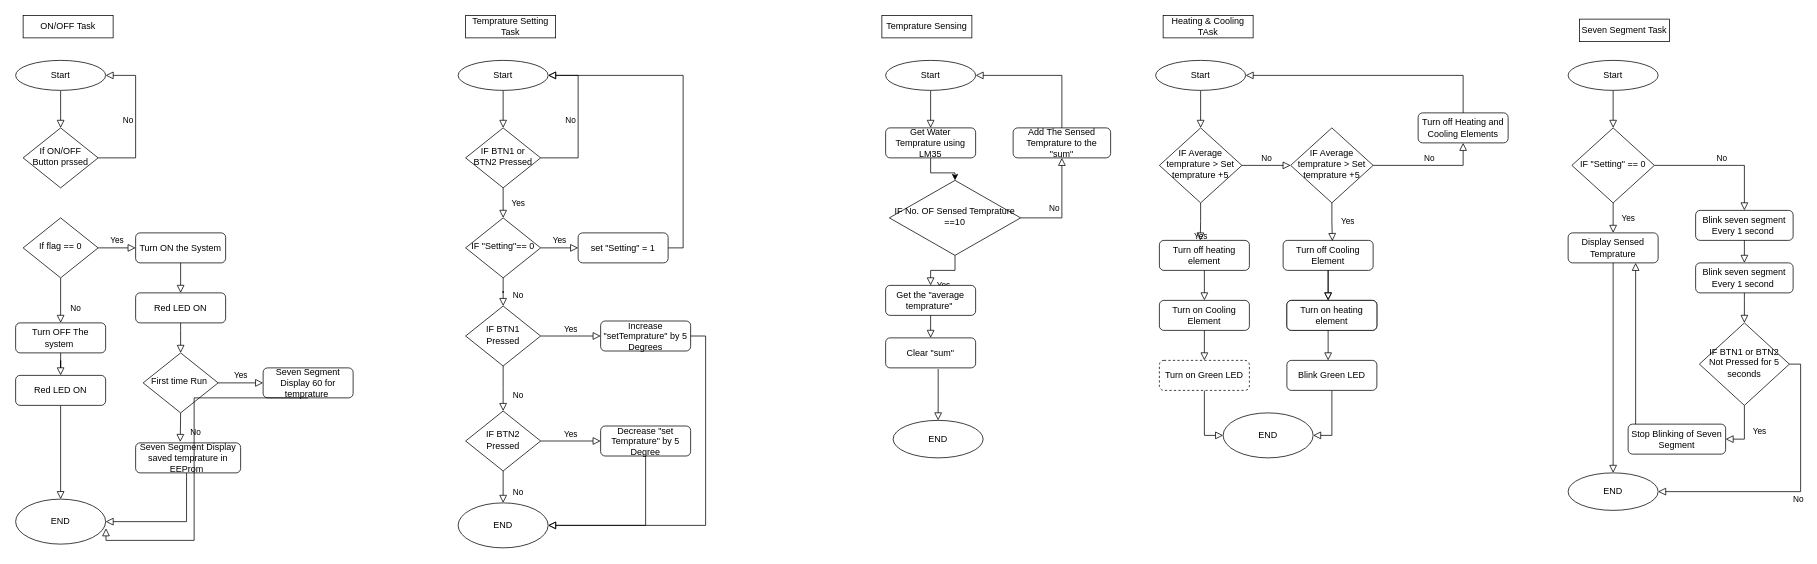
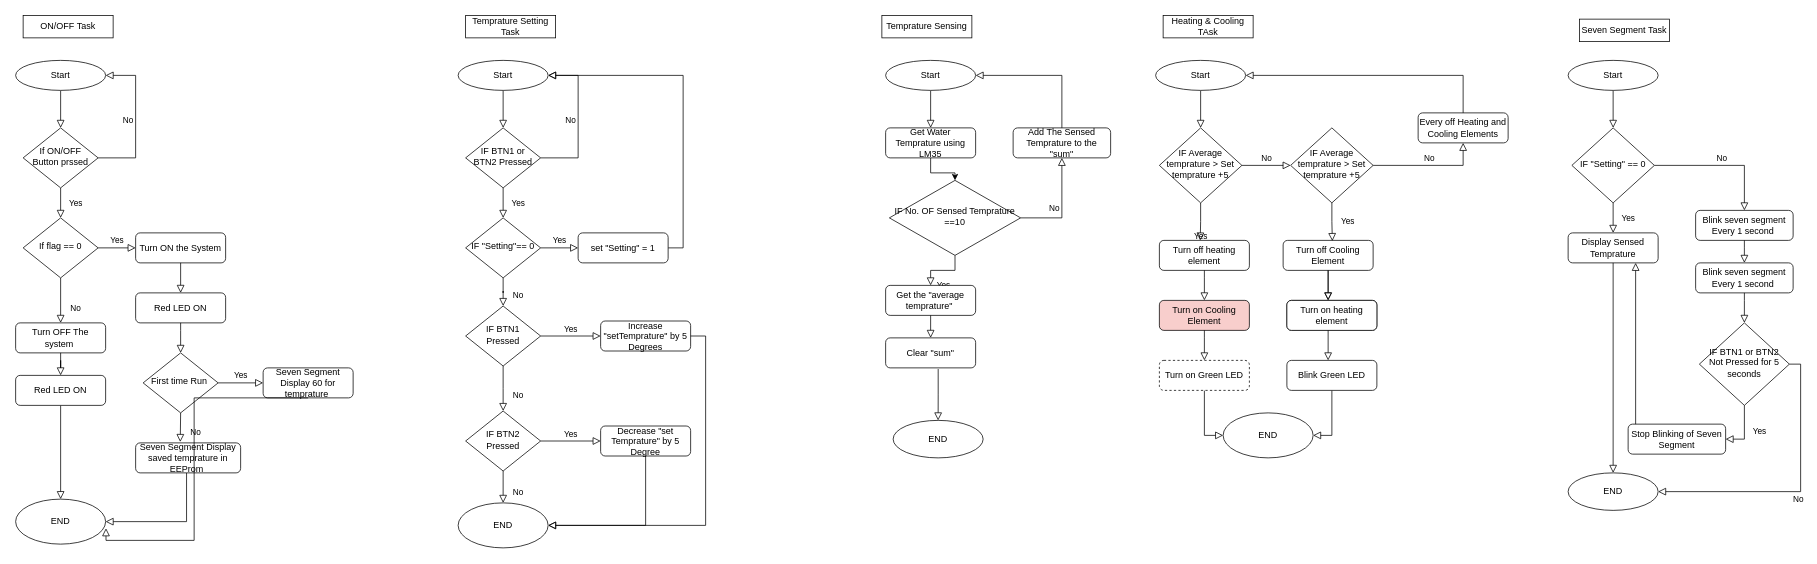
(1463, 128) -> (1463, 128)
none -> (60, 199)
(1204, 315) -> (1204, 315)
